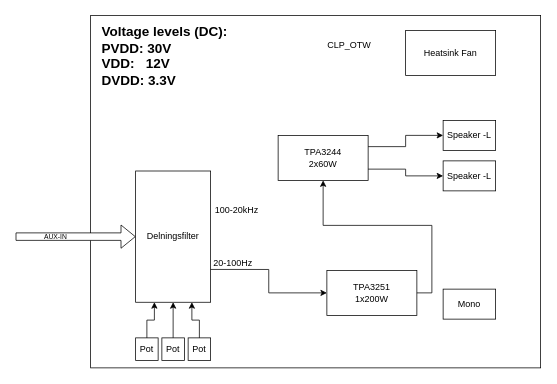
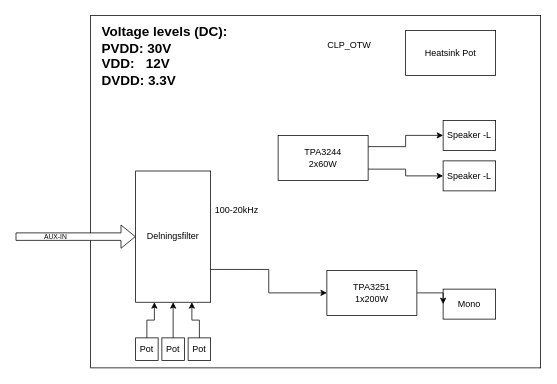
(450, 53) -> (450, 53)
(377, 225) -> (443, 297)
(233, 263) -> none
